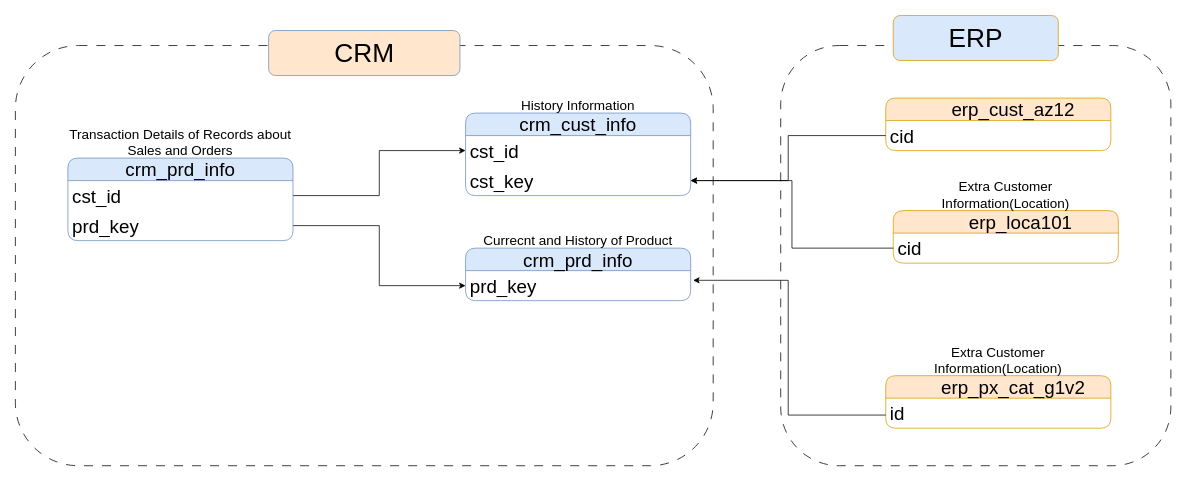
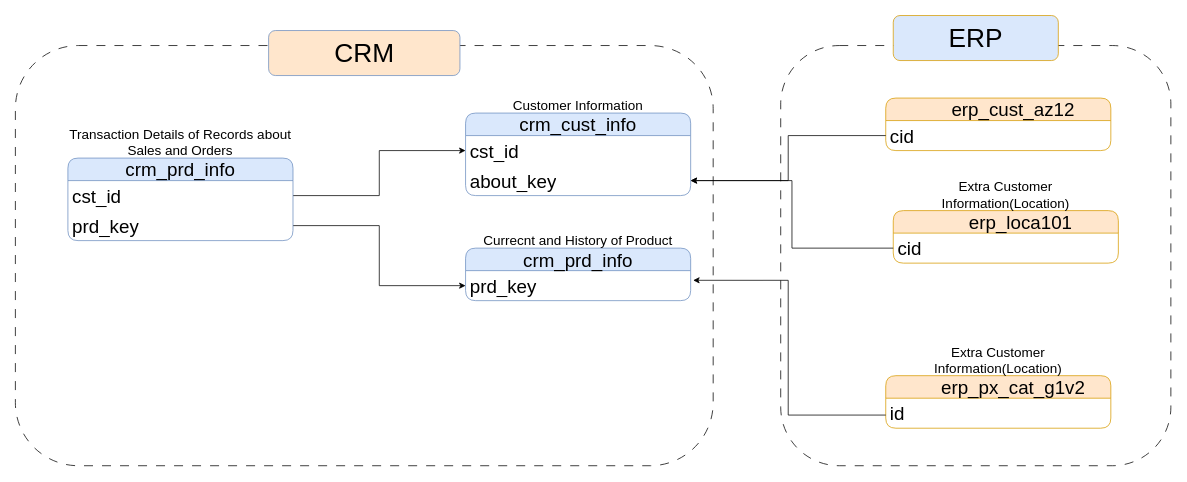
(578, 105) -> (578, 105)
(507, 180) -> (517, 180)
